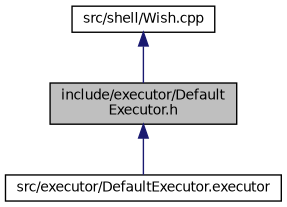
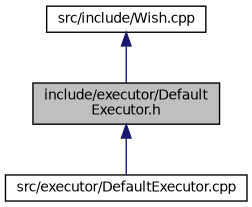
(143, 19) -> (126, 19)
(143, 188) -> (126, 188)
